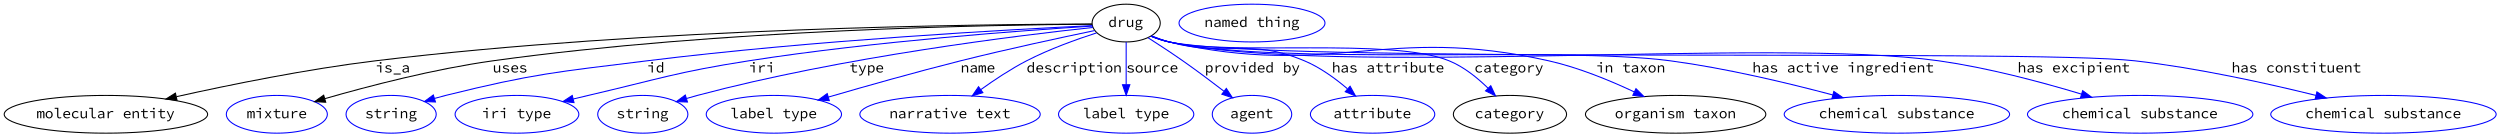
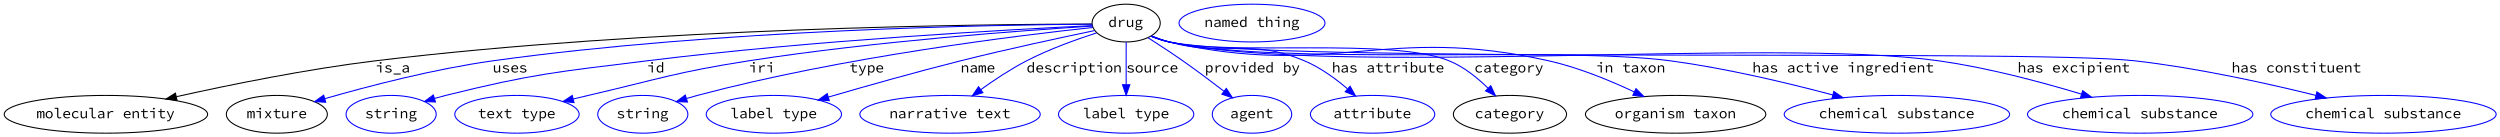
(648, 44) -> (648, 44)
(277, 114) -> (277, 114)
(517, 114) -> (517, 114)
